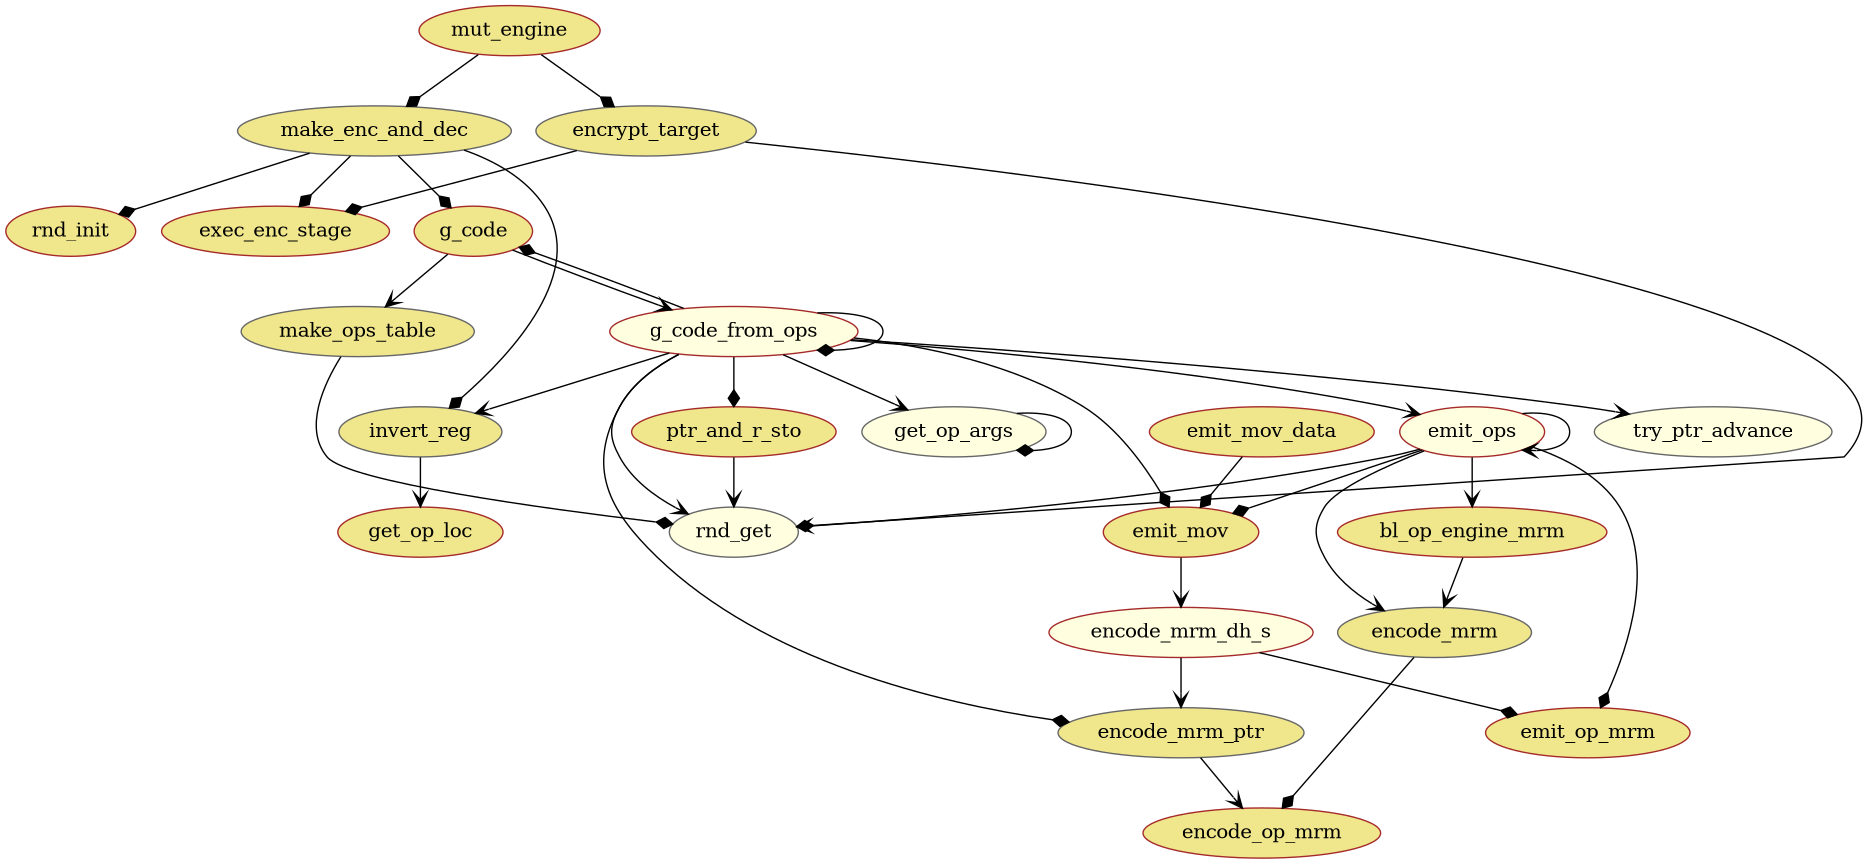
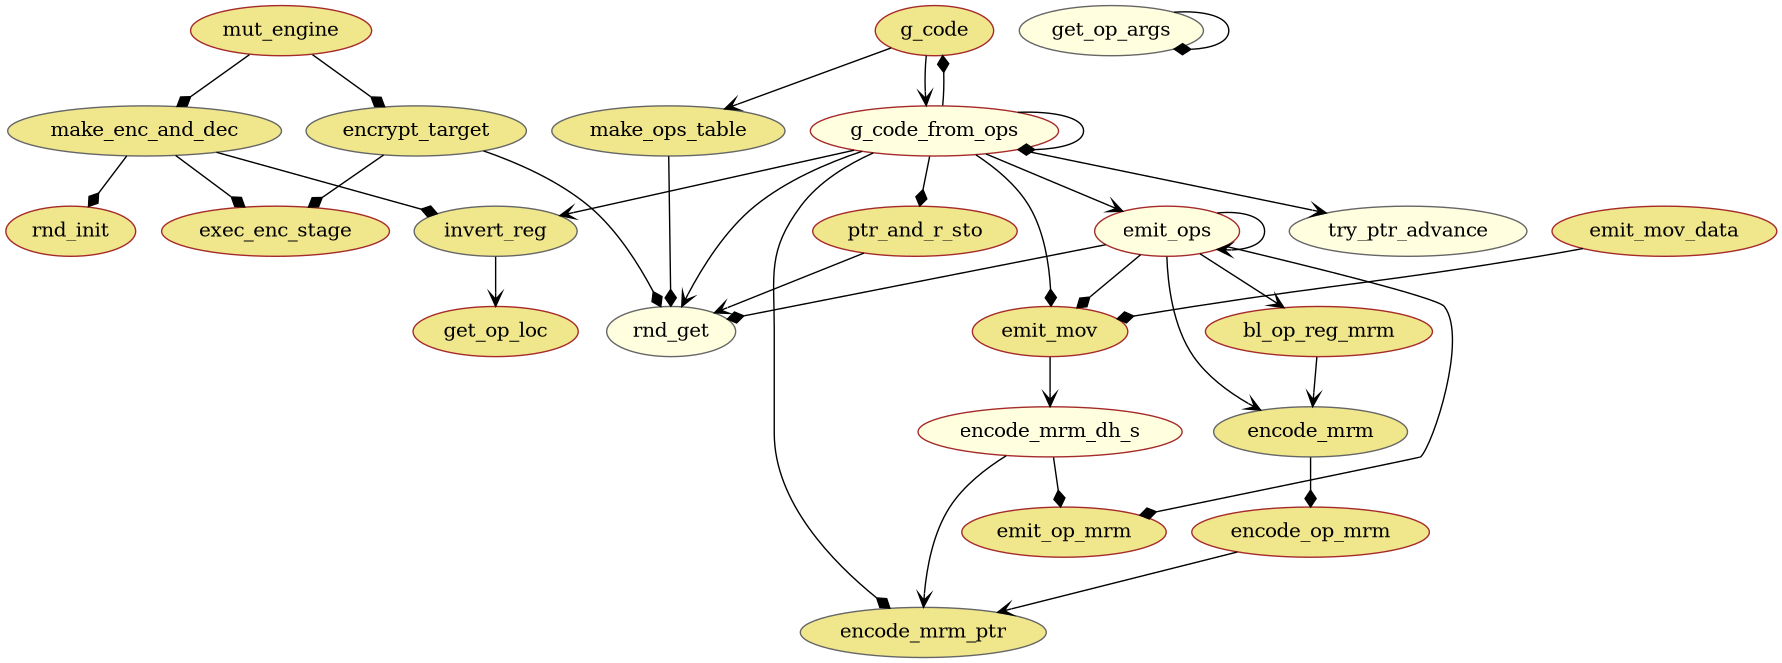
(419, 176) -> none
(839, 380) -> none
(1147, 494) -> (925, 280)
(1472, 532) -> (1319, 332)
(1217, 778) -> (1124, 580)
